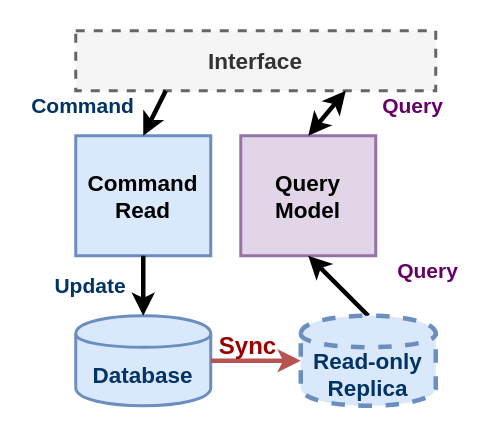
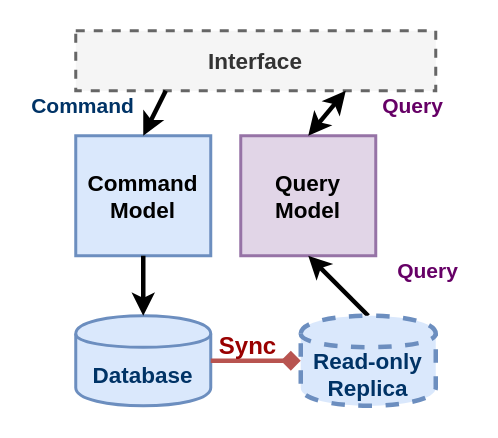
(143, 196) -> (143, 196)
(91, 286) -> none
(282, 361) -> (282, 361)
